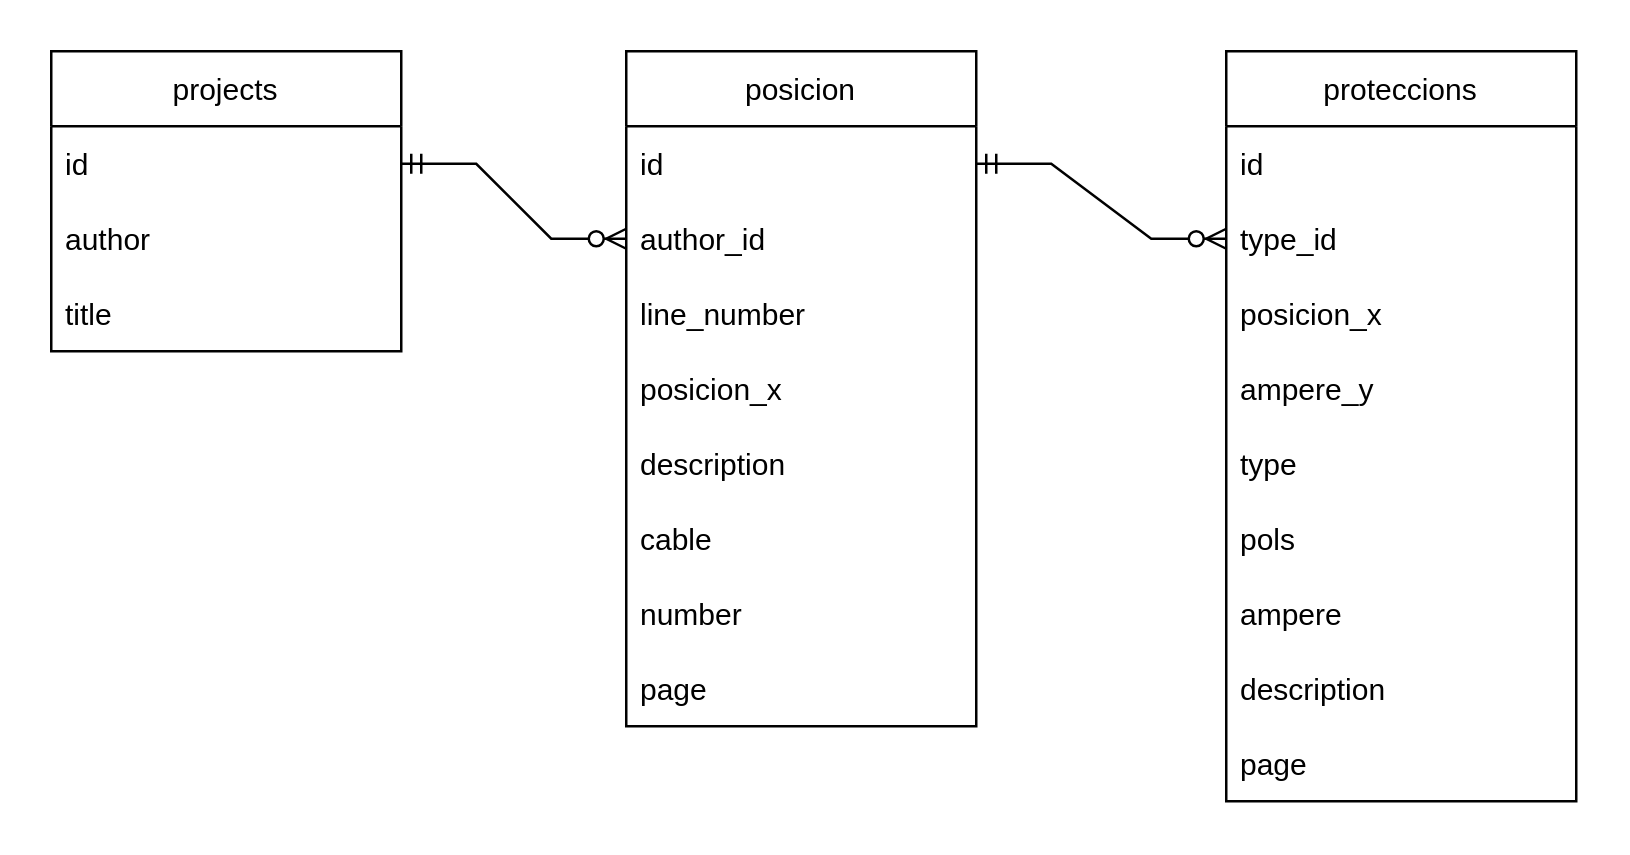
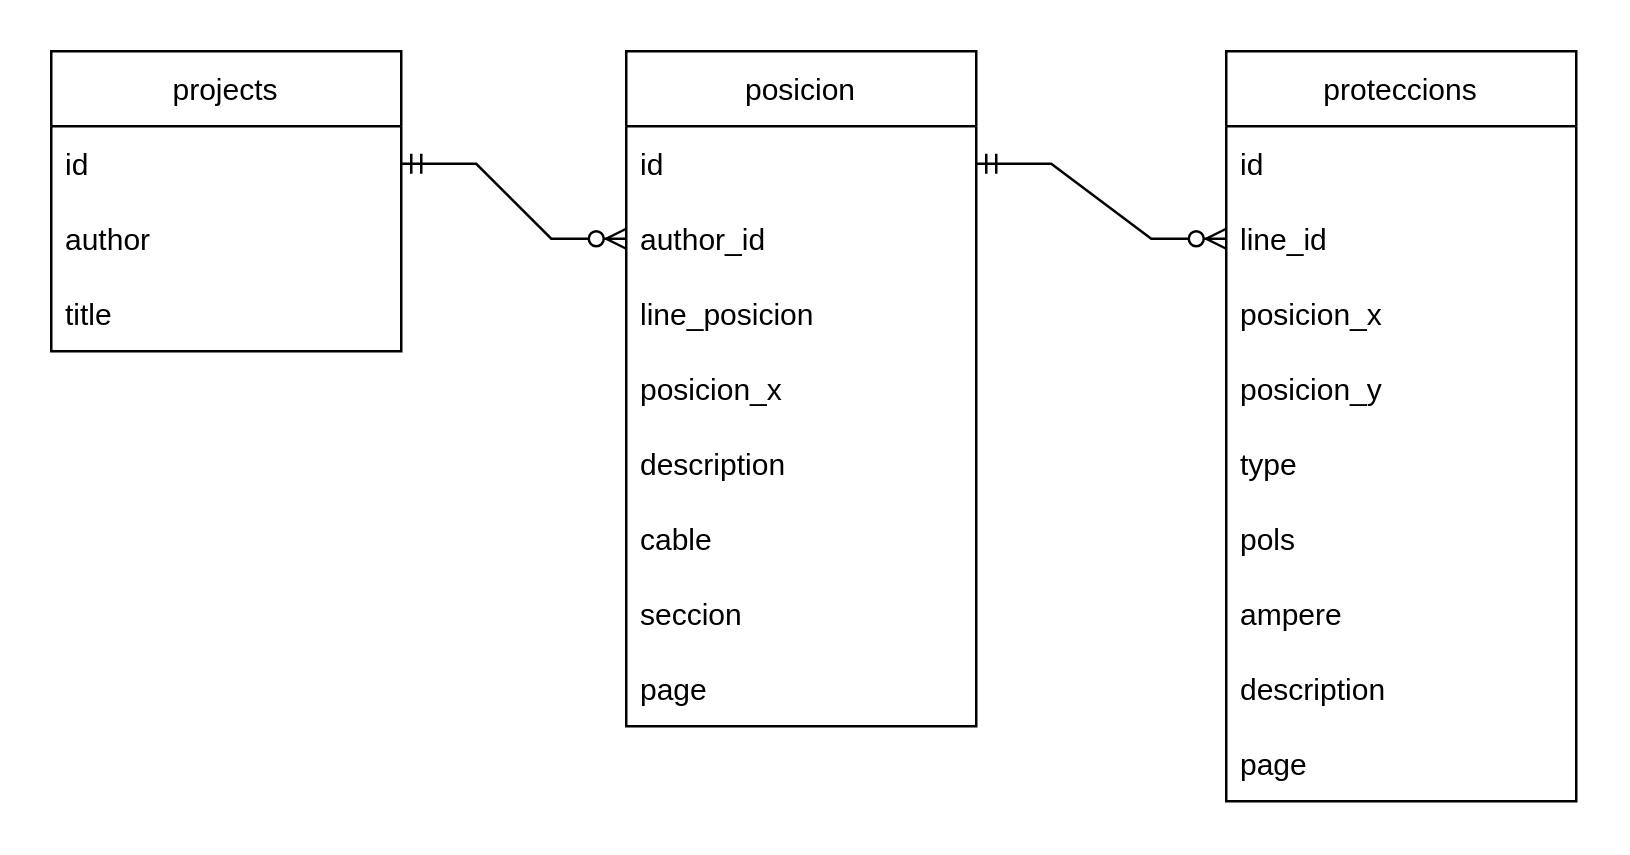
(1295, 240) -> (1287, 240)
(725, 315) -> (734, 315)
(1307, 390) -> (1316, 390)
(690, 615) -> (695, 615)
